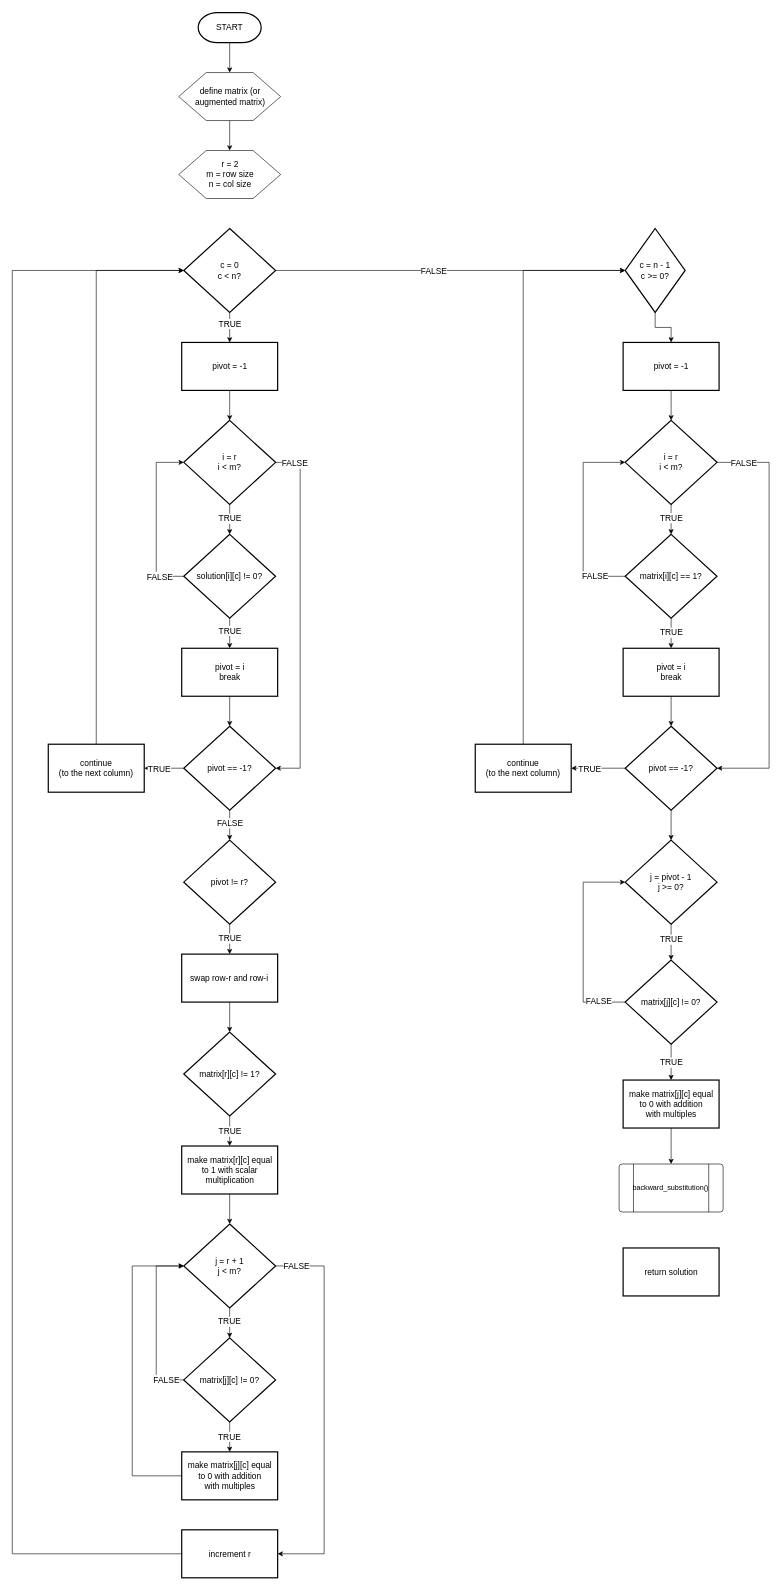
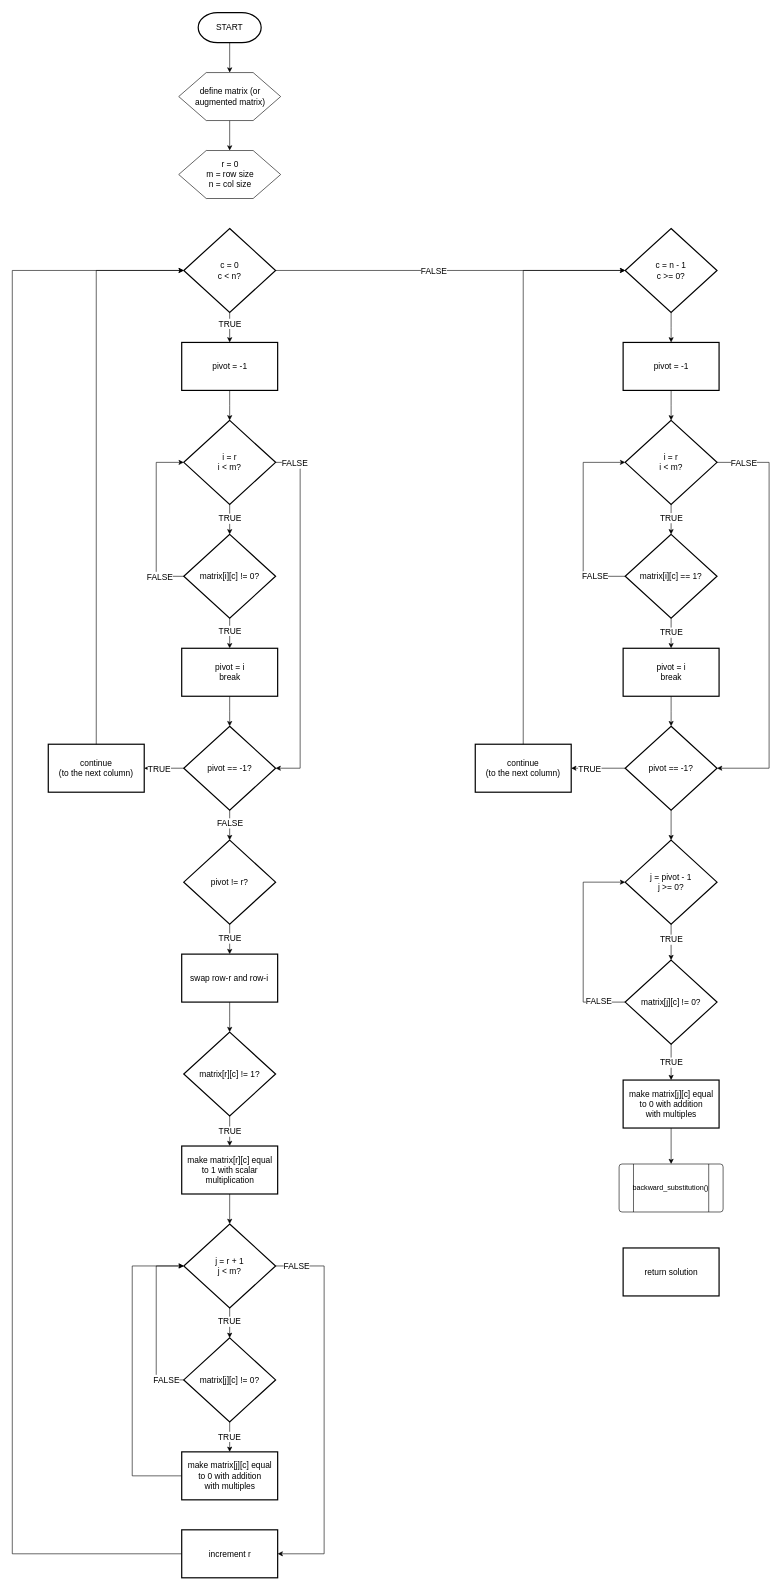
(230, 174) -> (230, 174)
(656, 270) -> (671, 270)
(230, 576) -> (230, 576)
